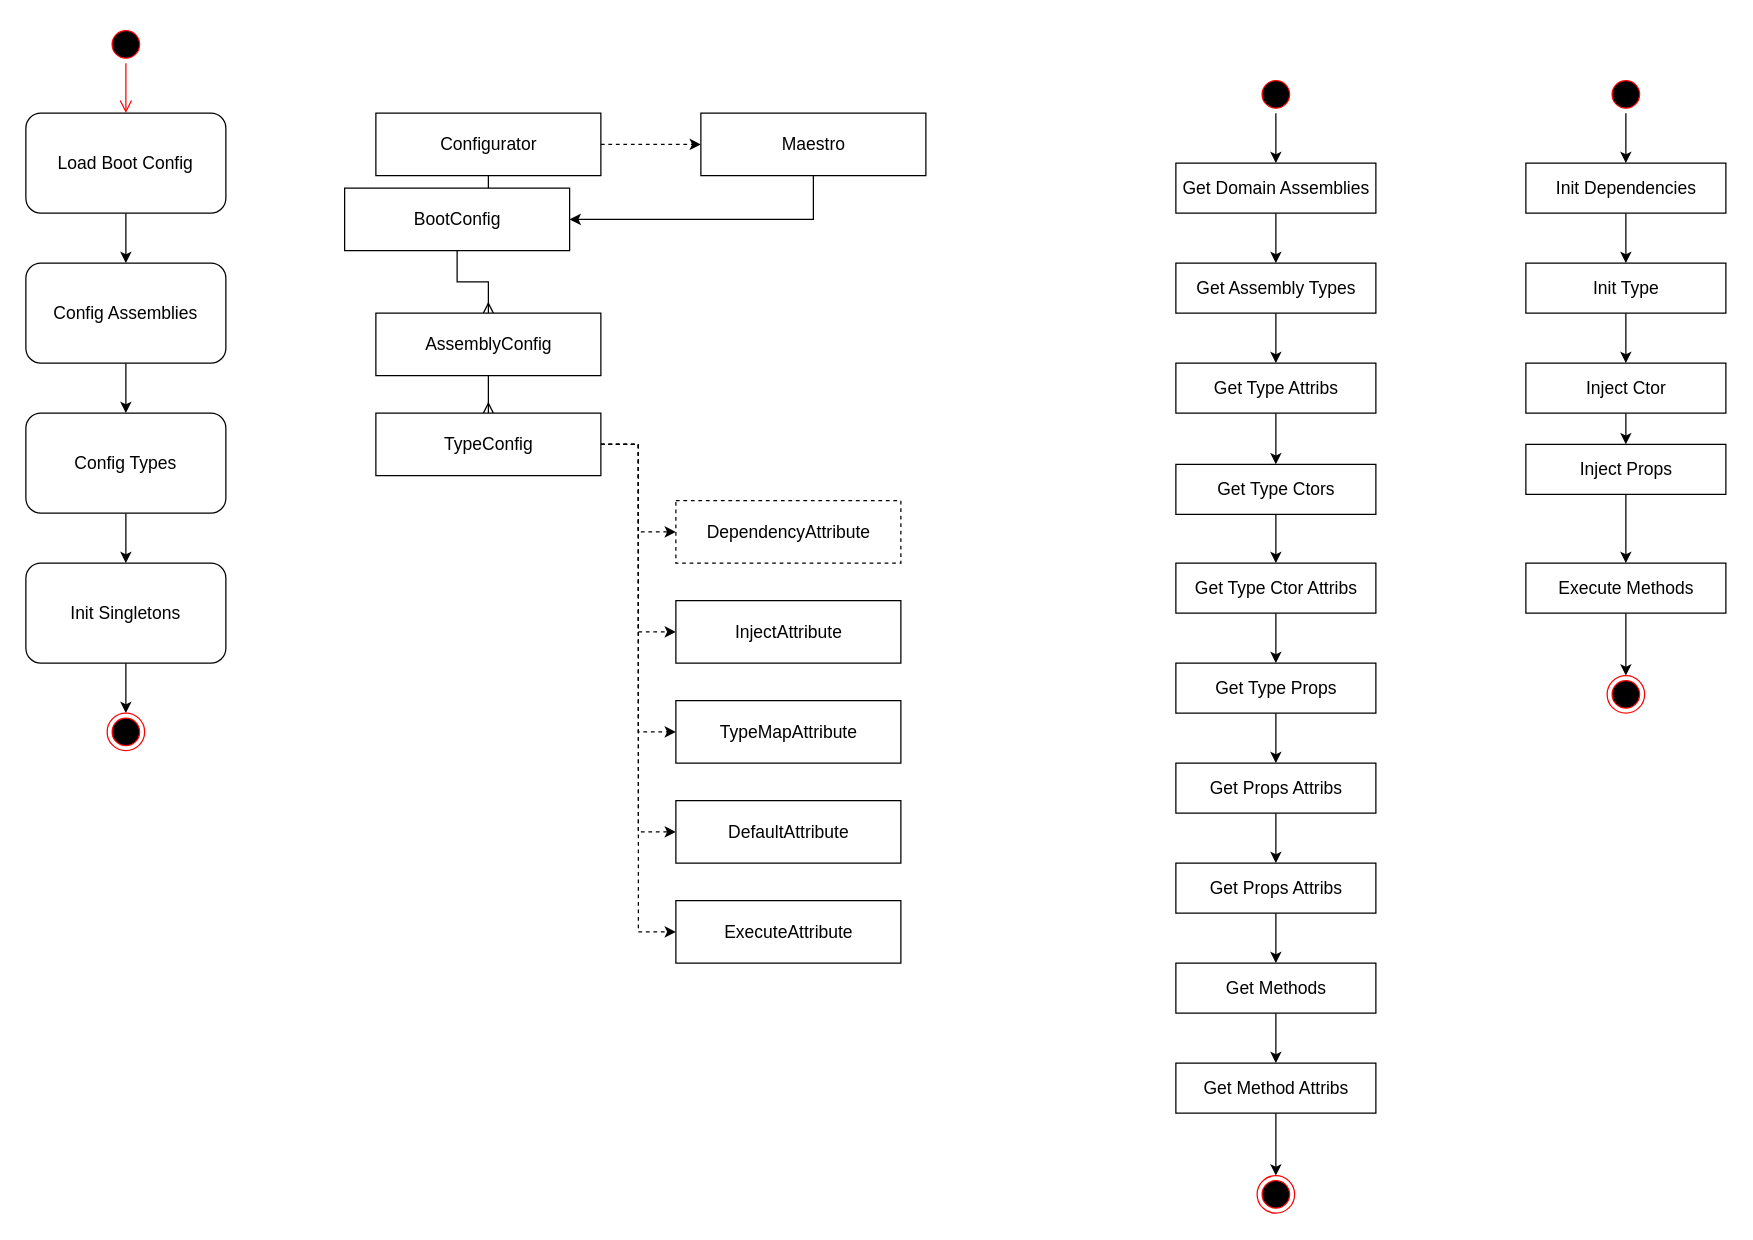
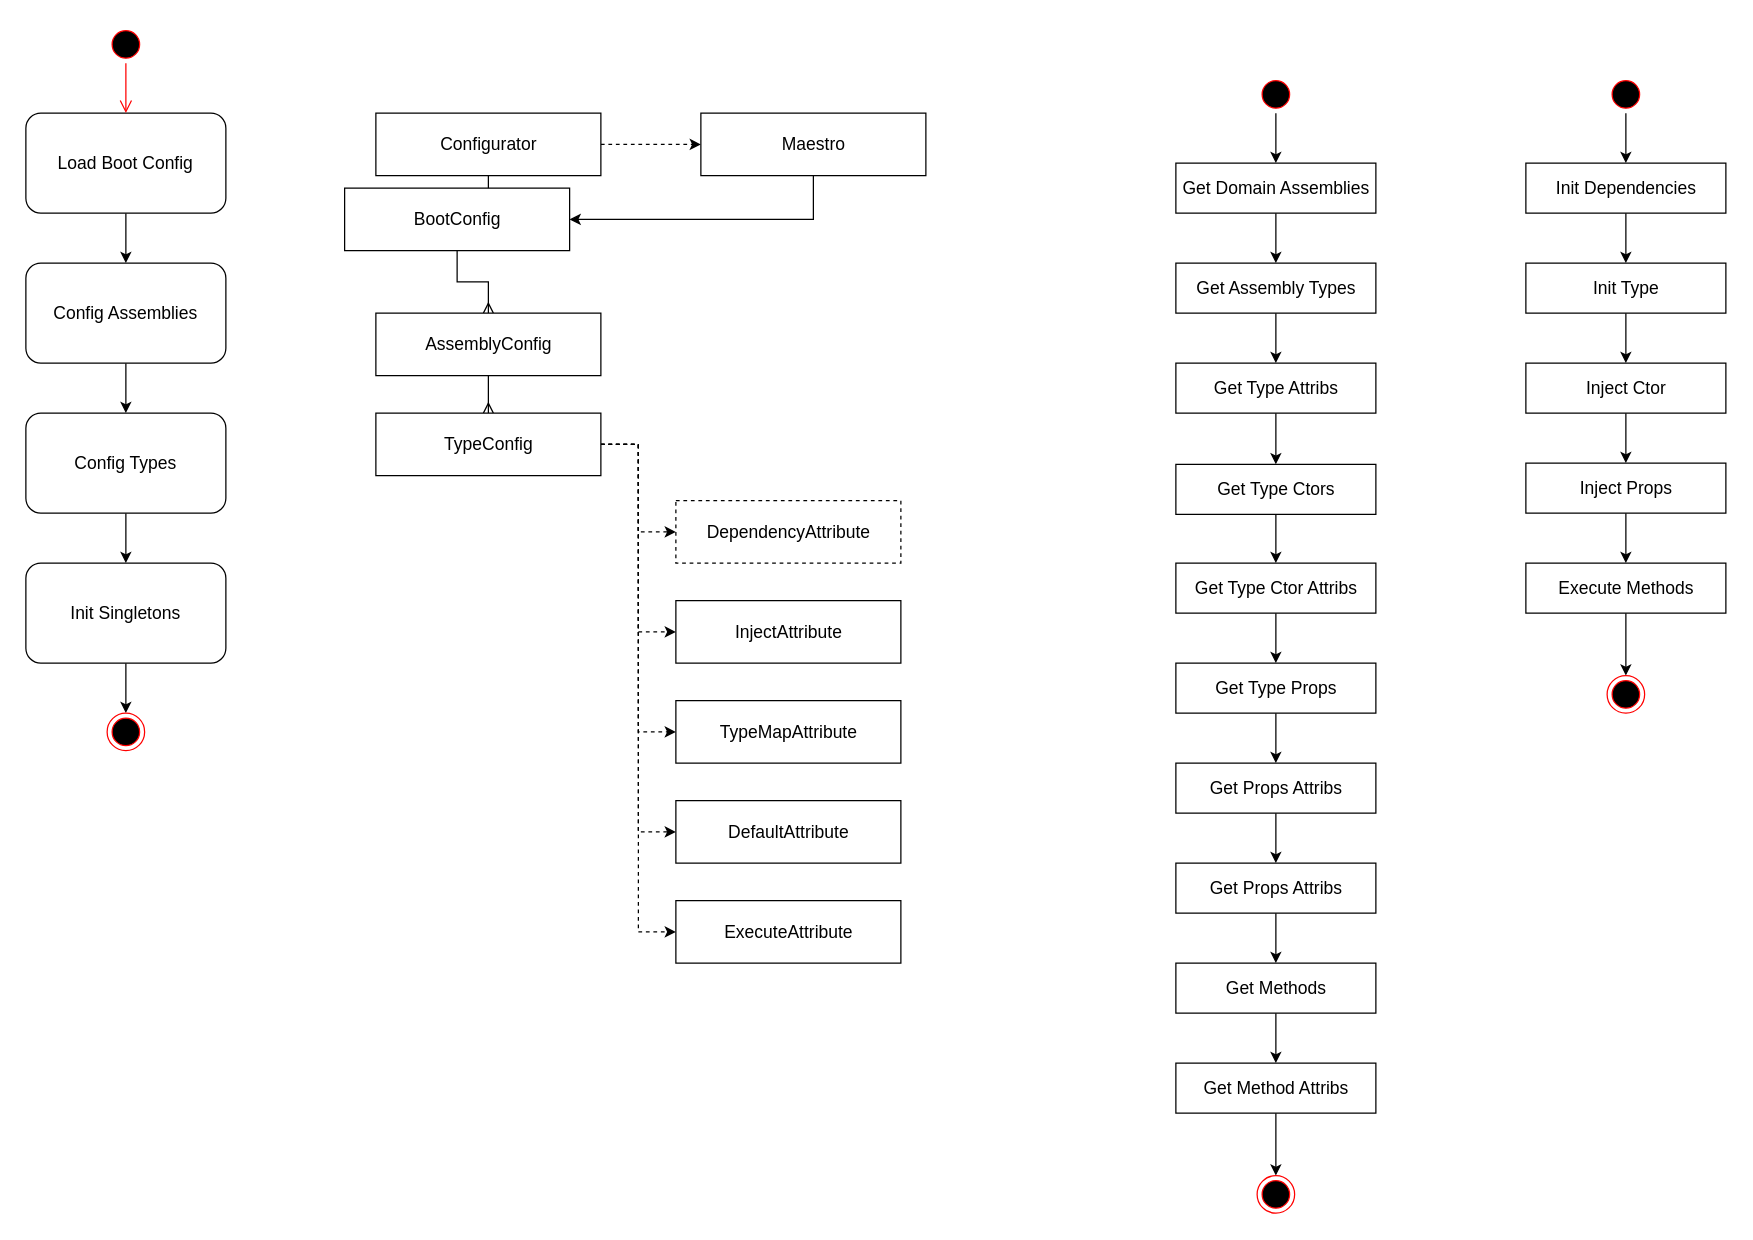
(1626, 469) -> (1626, 488)
